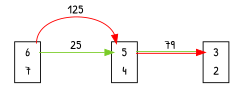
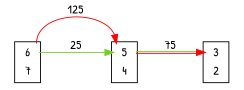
(170, 46) -> (170, 46)
